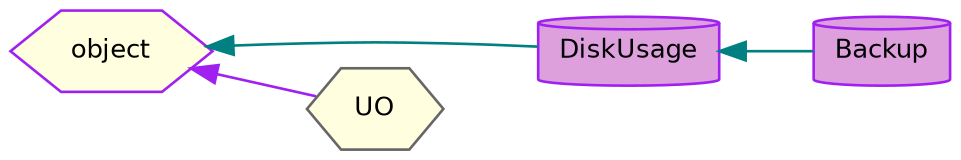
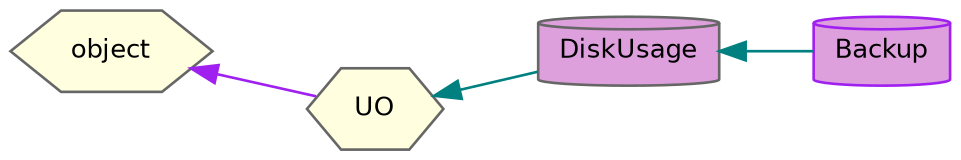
(386, 42) -> (499, 81)
(112, 51) -> (112, 51)
(629, 51) -> (629, 51)
